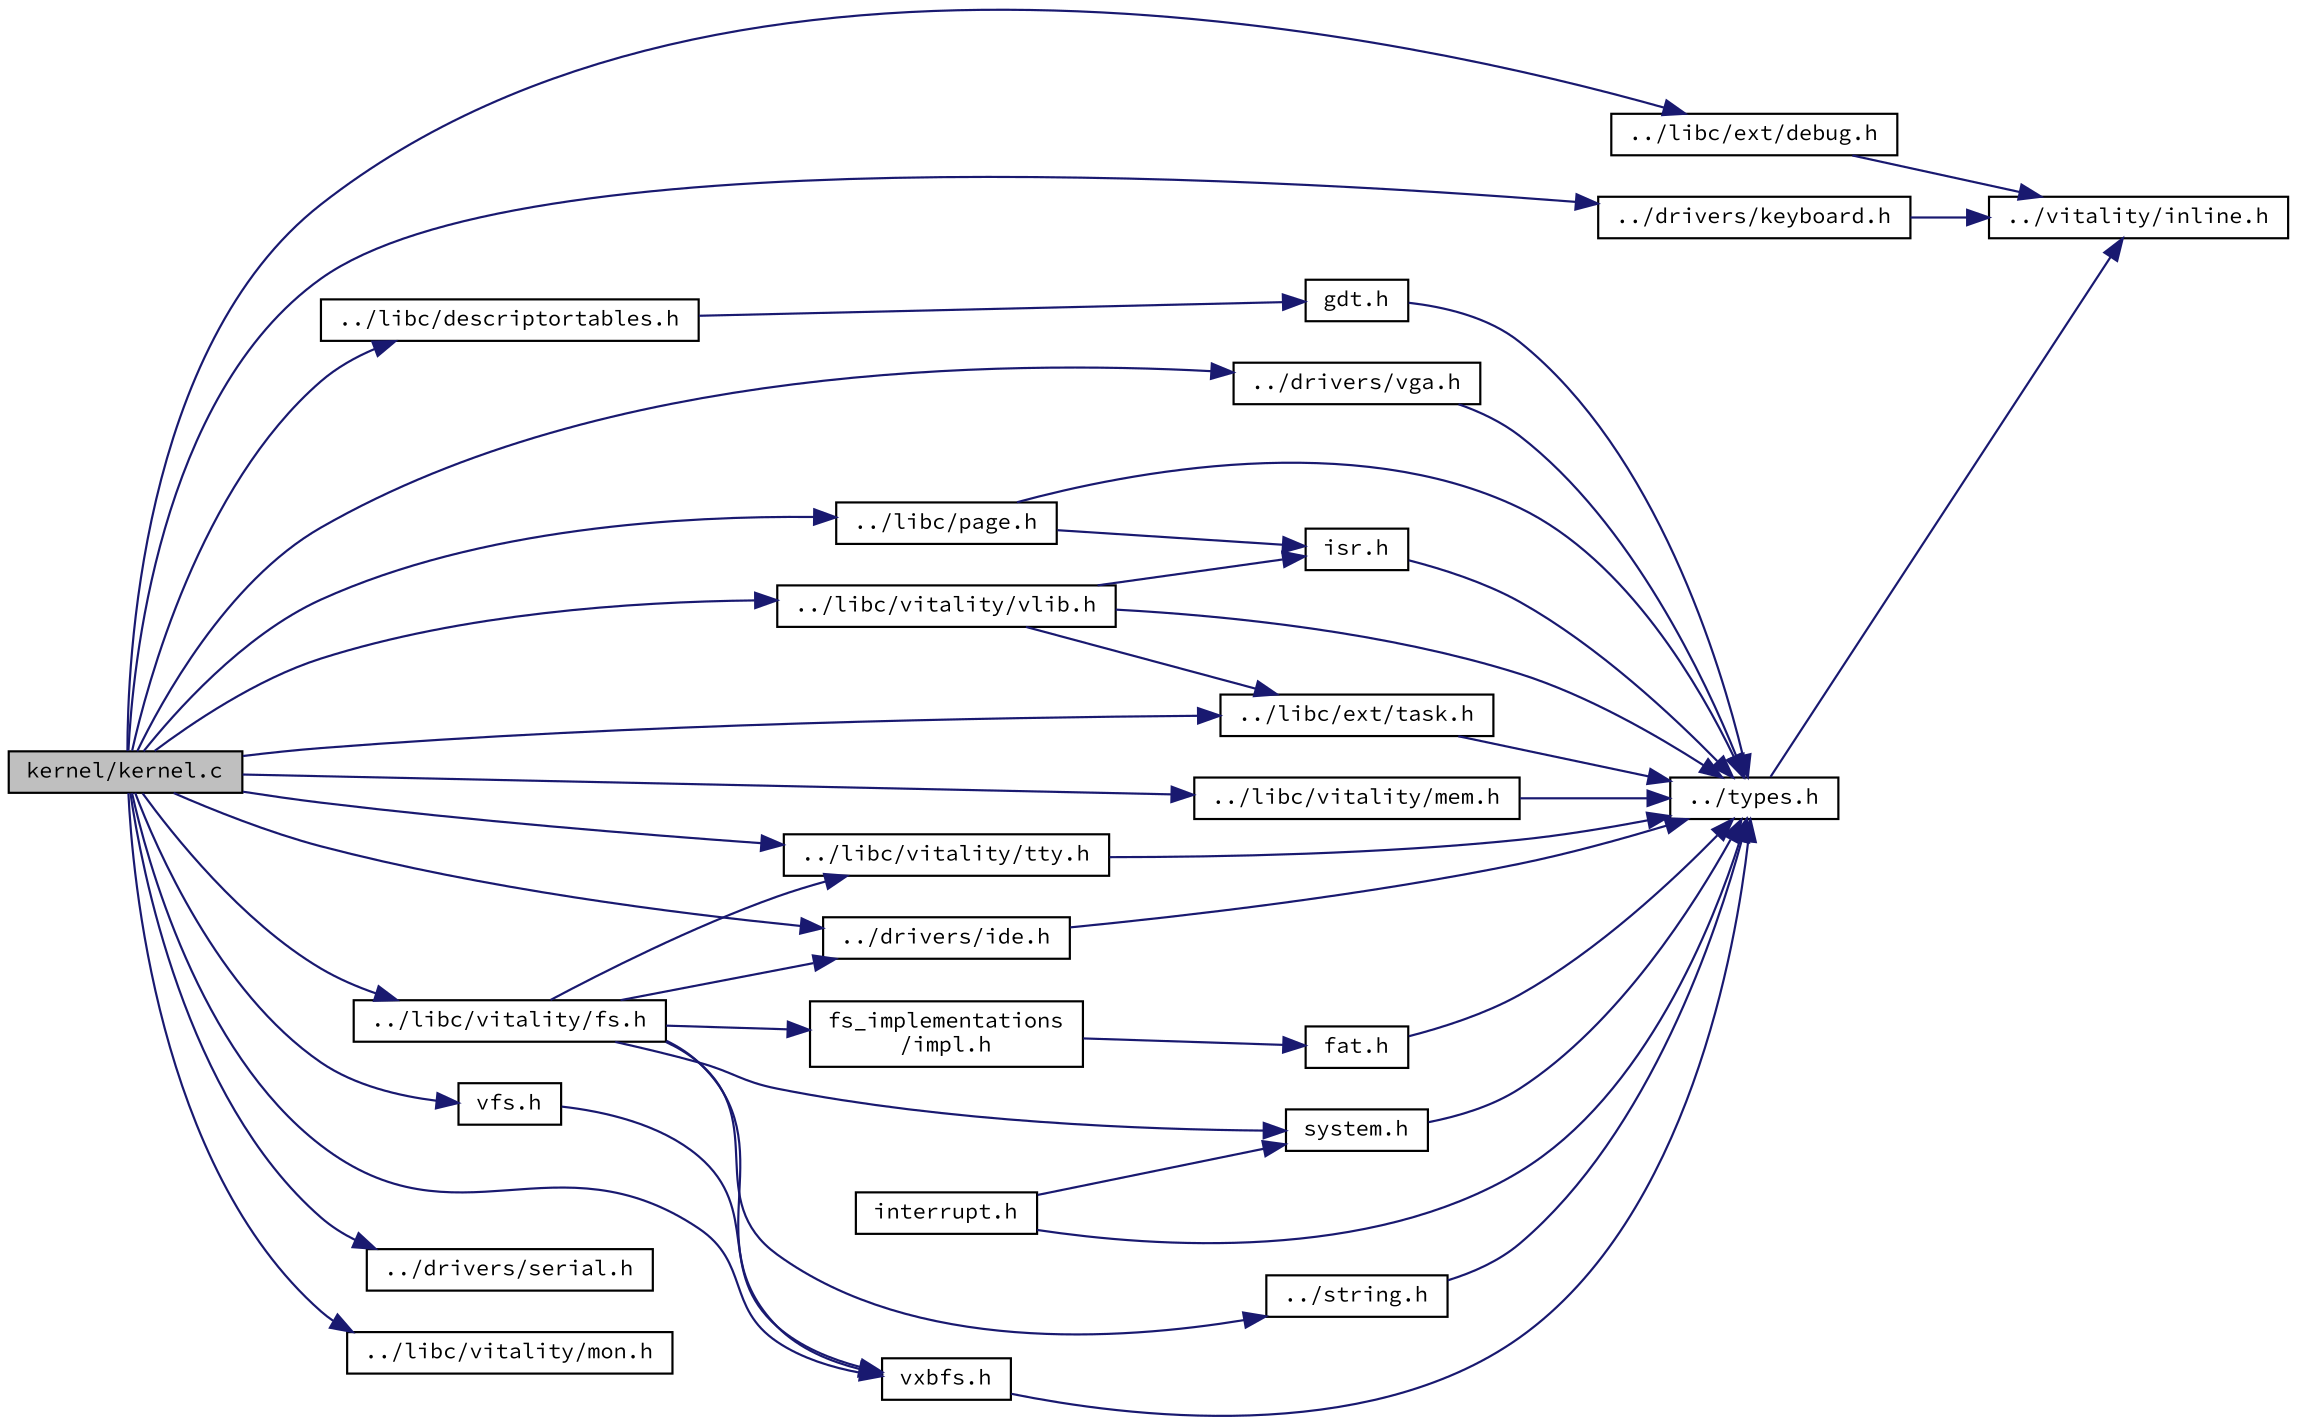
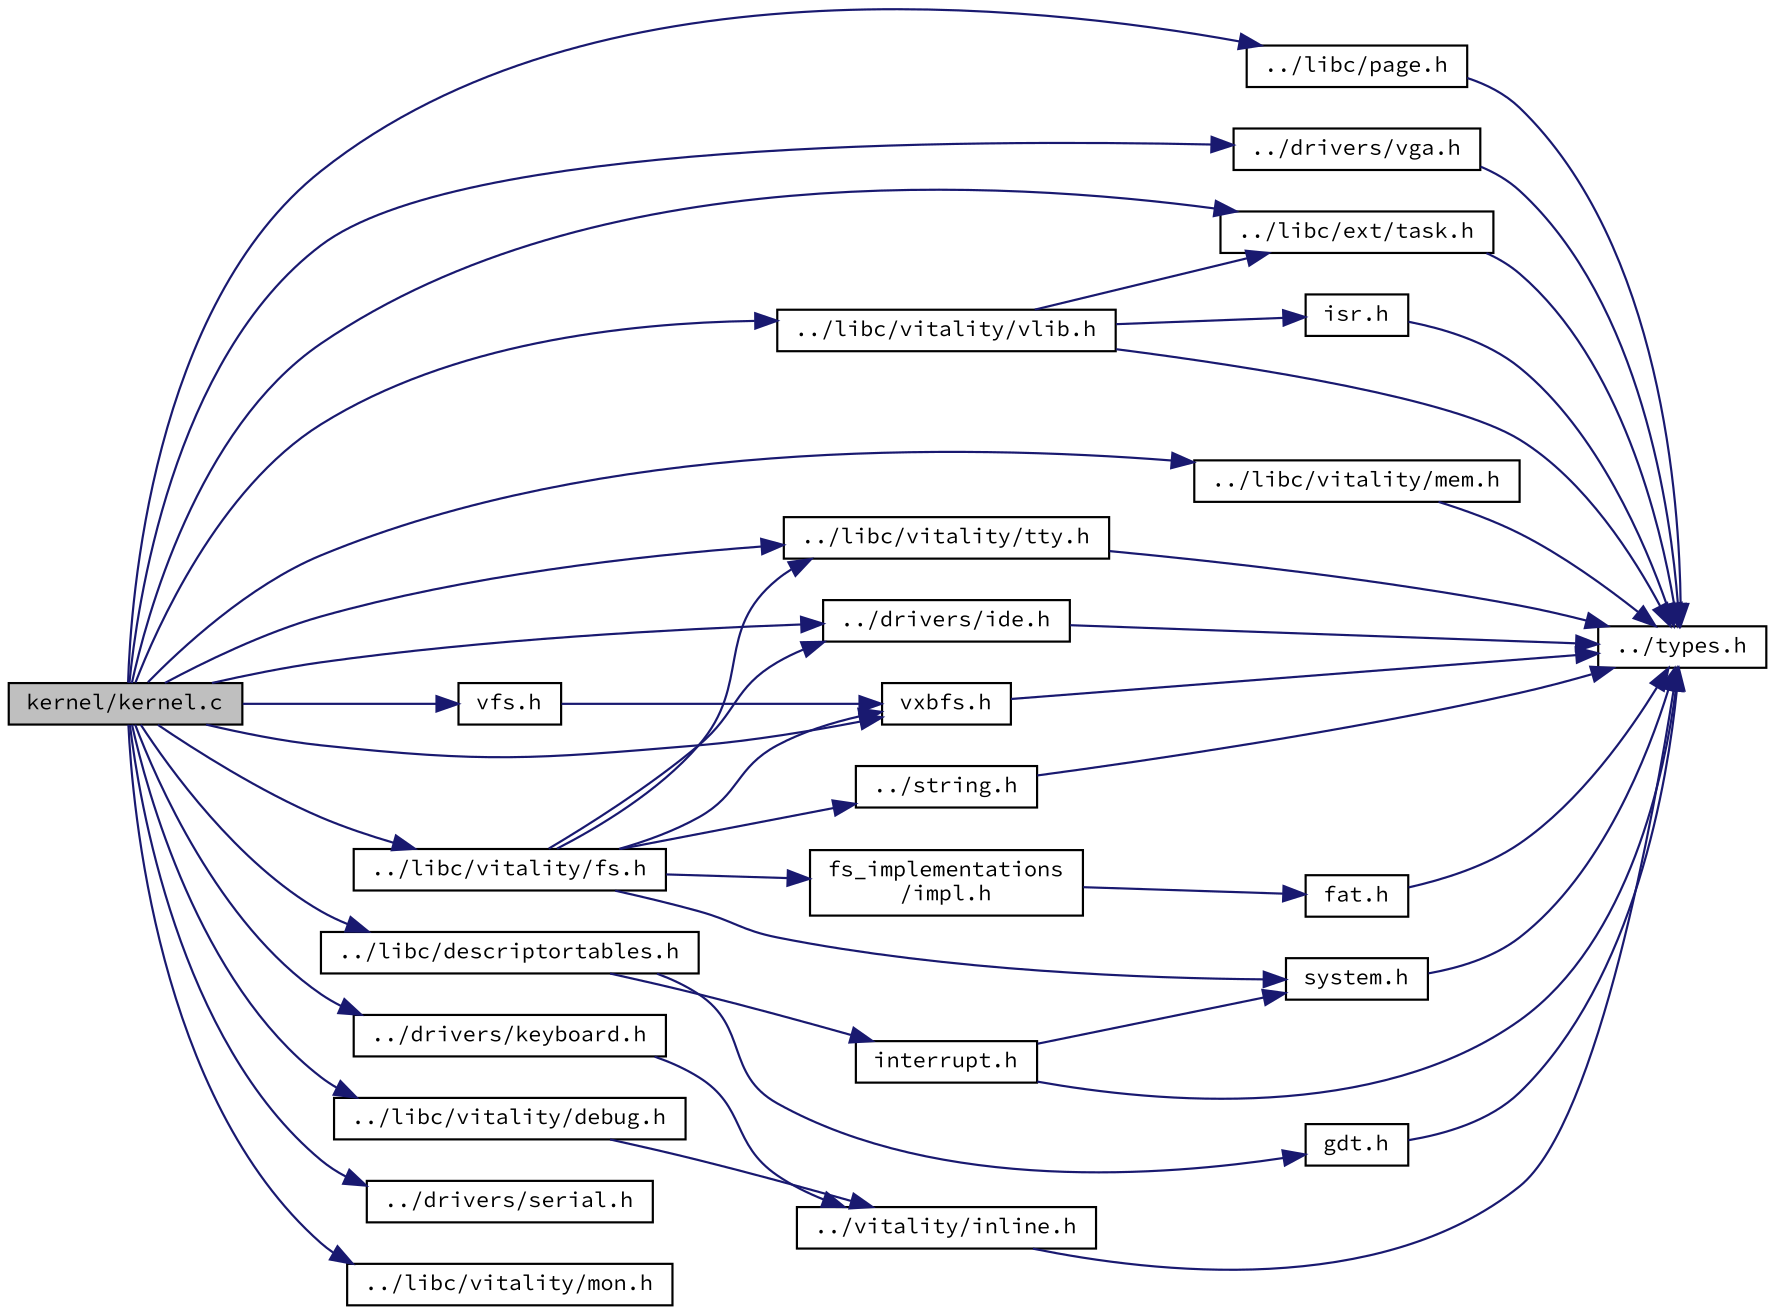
(1754, 135) -> (510, 1119)
(1941, 517) -> (1526, 1179)
(1170, 537) -> none
none -> (731, 1002)
